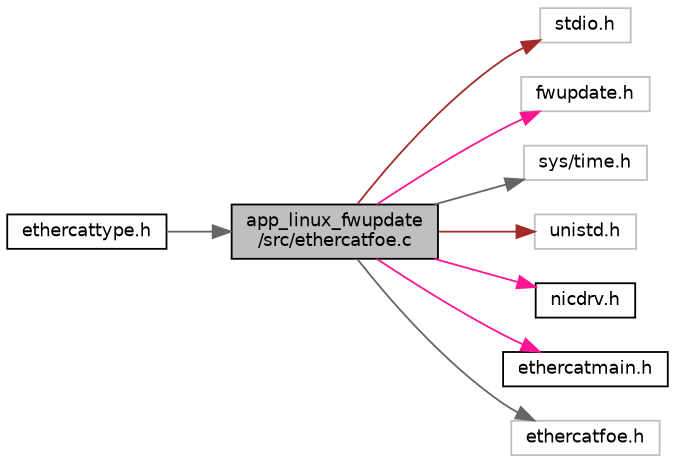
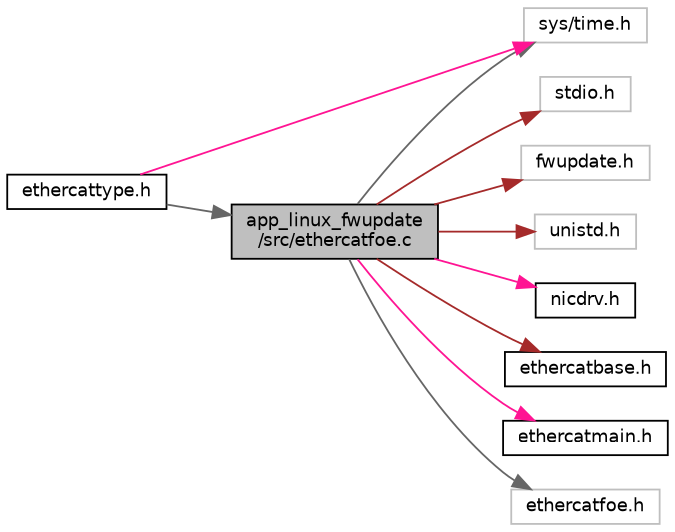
none -> (327, 112)
(448, 159) -> (469, 195)
none -> (585, 369)
